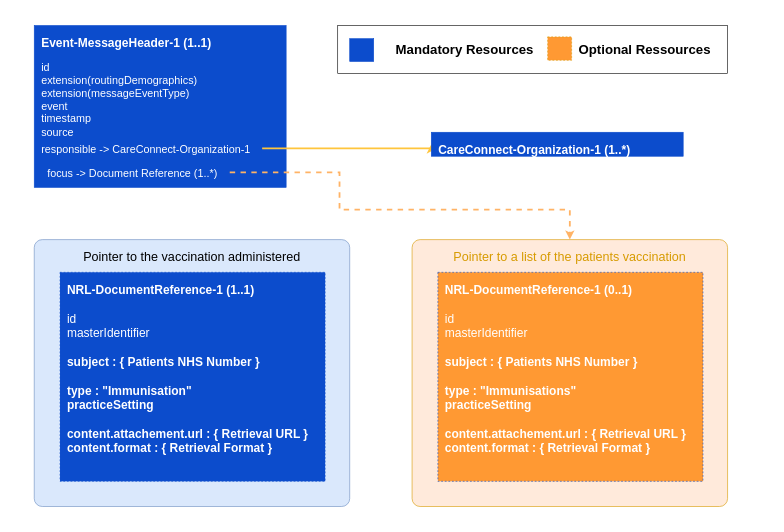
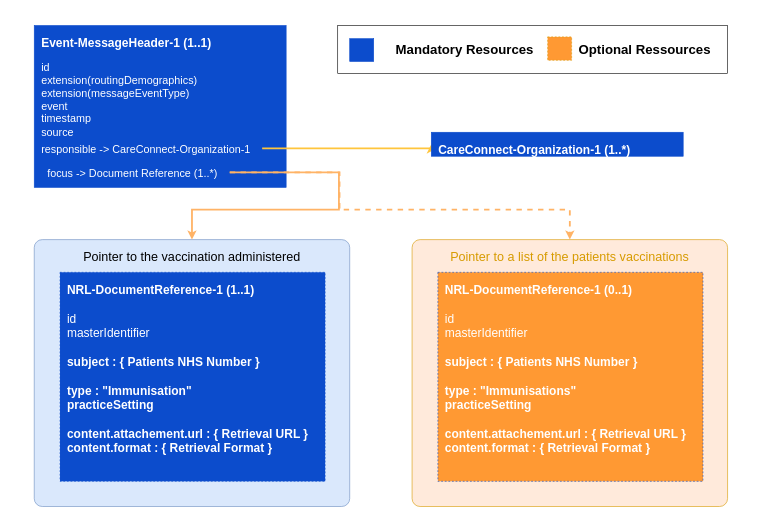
none -> (254, 210)
(570, 257) -> (570, 257)
